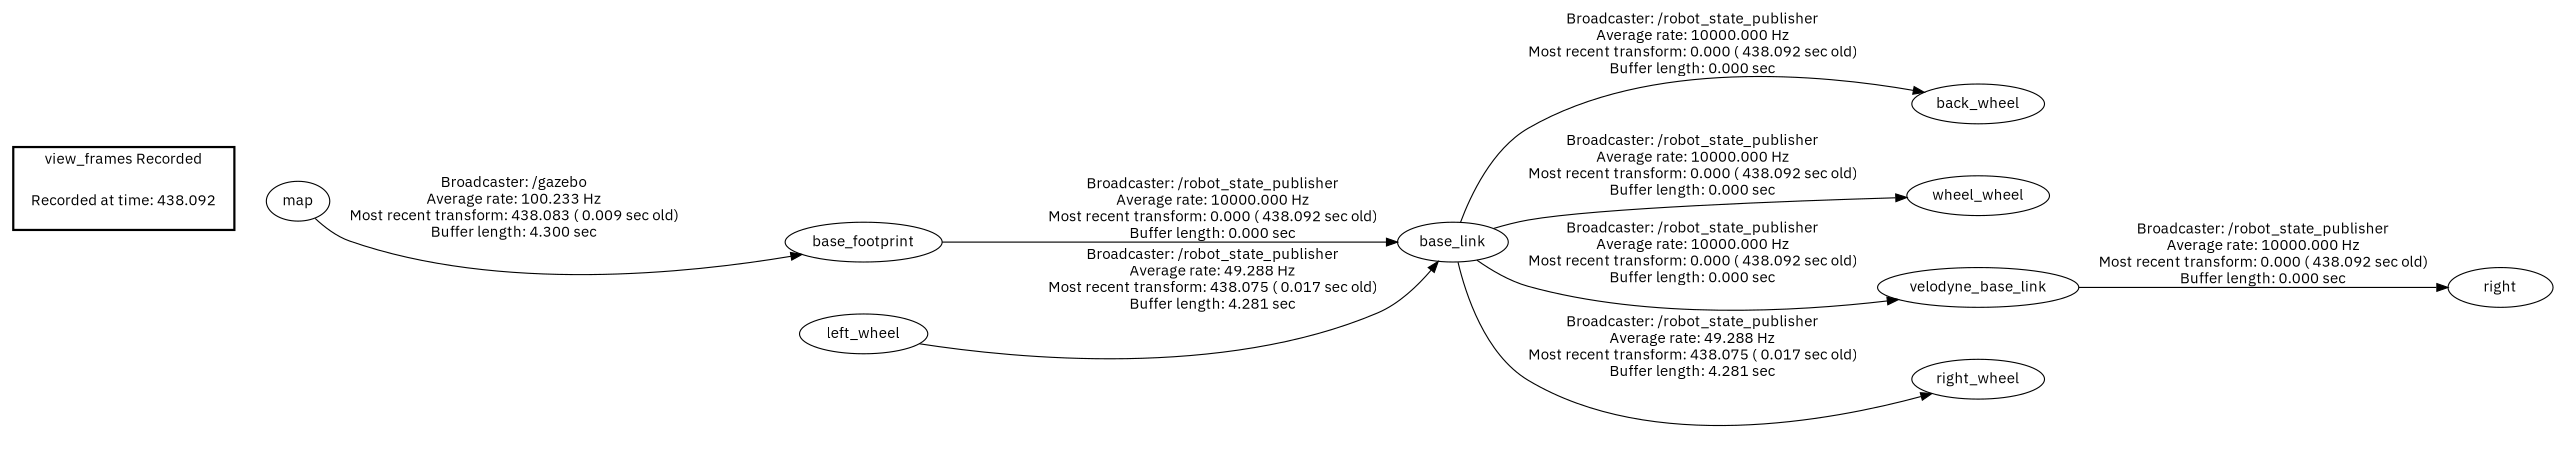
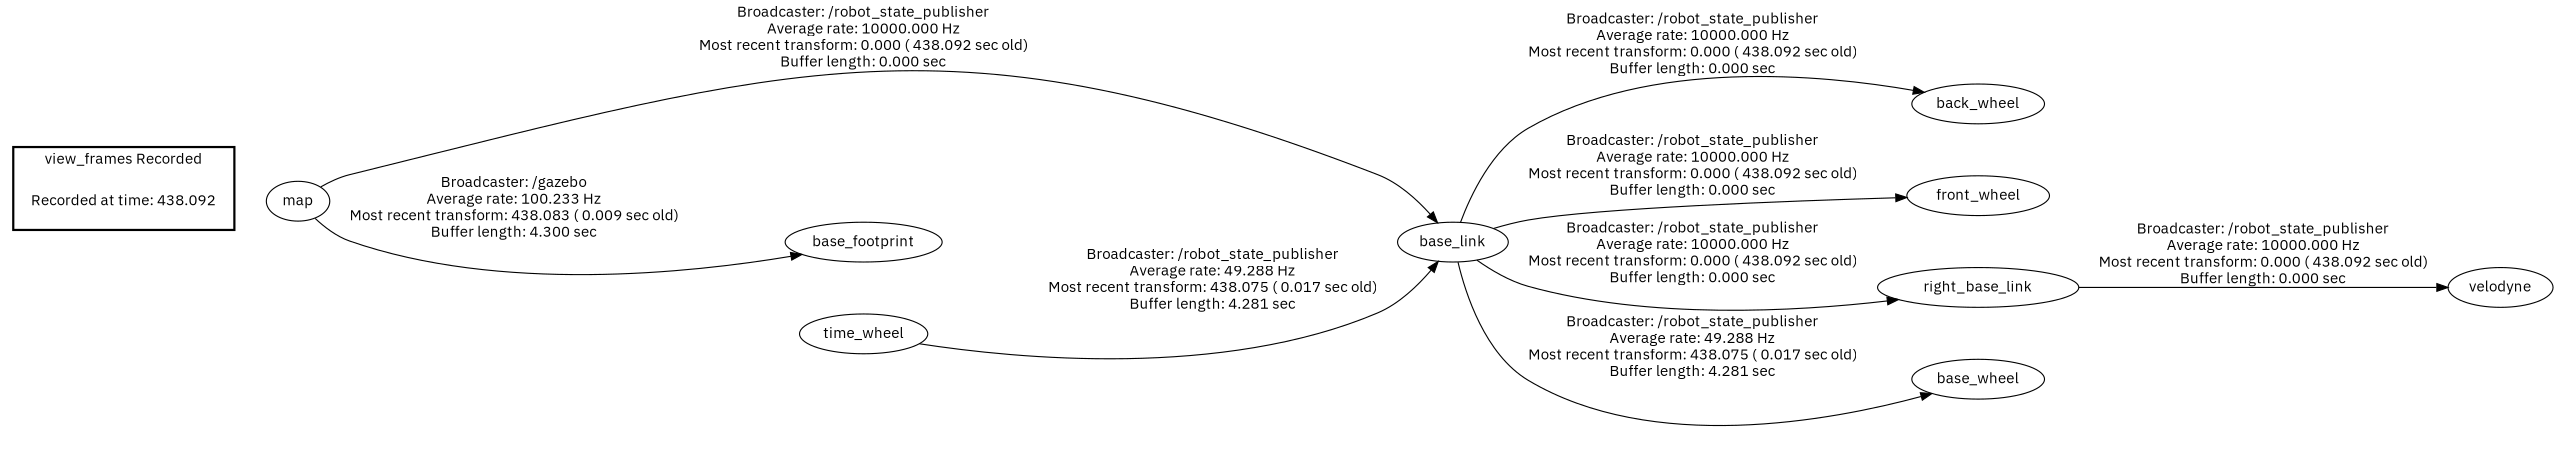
(1978, 196) -> (1978, 196)
(1164, 242) -> (883, 72)
(1978, 287) -> (1978, 287)
(2501, 287) -> (2501, 287)
(864, 334) -> (864, 334)
(1978, 379) -> (1978, 379)
